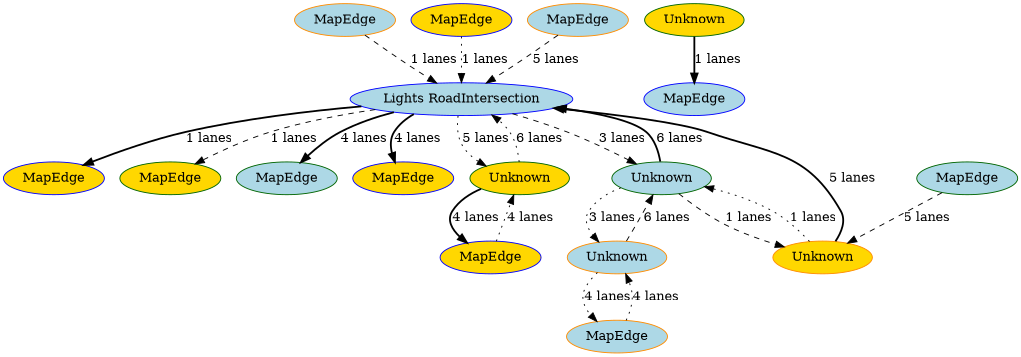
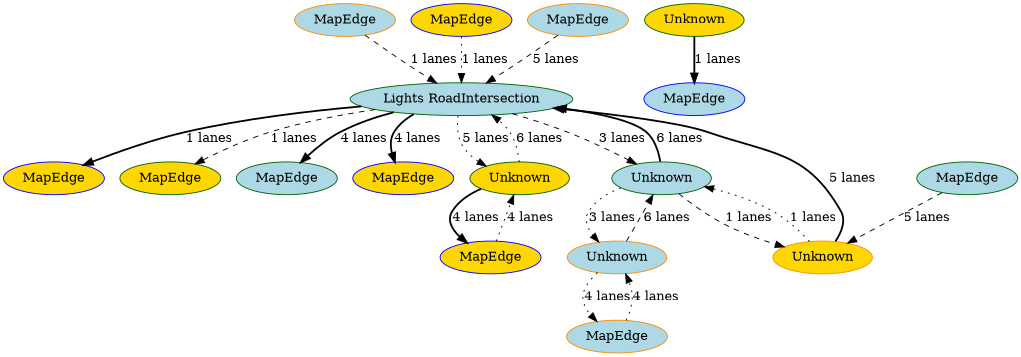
(461, 99) -> (461, 99)
